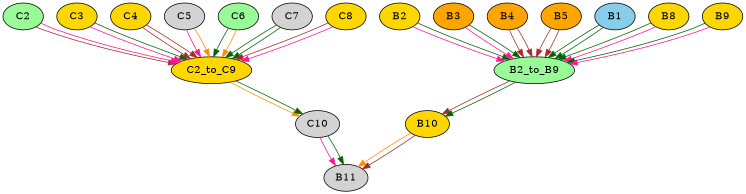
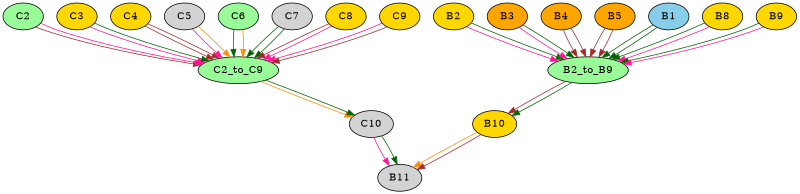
none -> (400, 16)
(211, 70) -> (238, 70)
